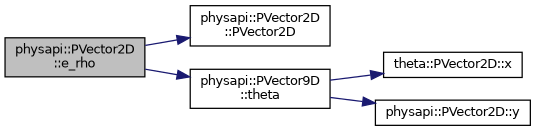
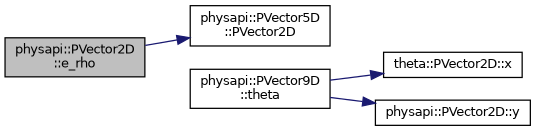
(260, 26) -> (260, 26)
(161, 72) -> none
